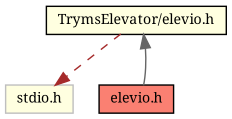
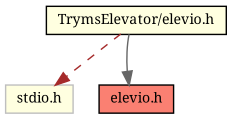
(146, 67) -> (127, 53)
